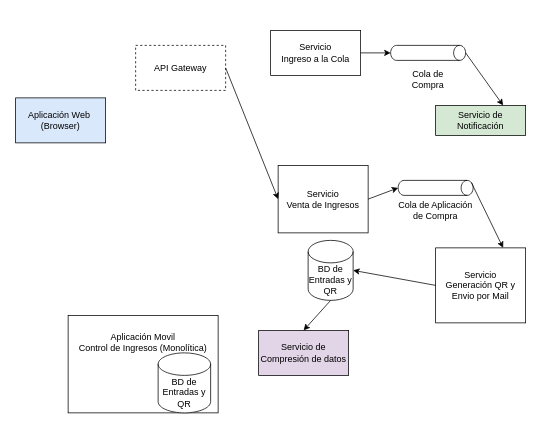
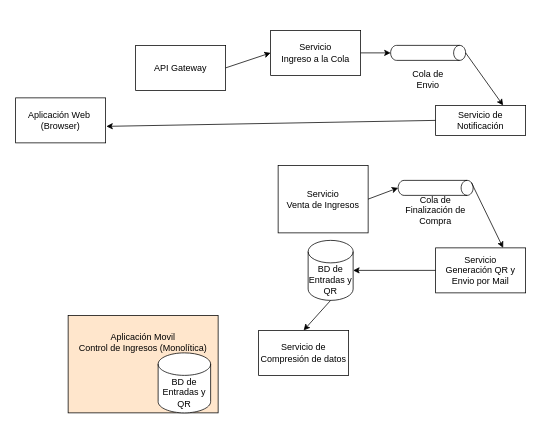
none -> (247, 61)
(180, 68) -> (180, 68)
(428, 79) -> (428, 79)
(60, 120) -> (60, 120)
(480, 120) -> (480, 120)
none -> (373, 122)
(251, 131) -> none
(435, 210) -> (435, 210)
(480, 285) -> (480, 270)
(303, 353) -> (303, 353)
(143, 364) -> (143, 364)
